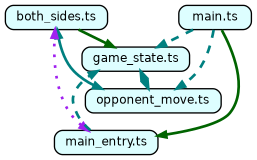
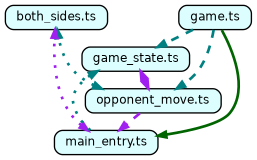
(215, 17) -> (215, 17)
(92, 37) -> none
(70, 67) -> (70, 67)
(145, 80) -> (145, 80)
(73, 102) -> (73, 102)
none -> (133, 119)
